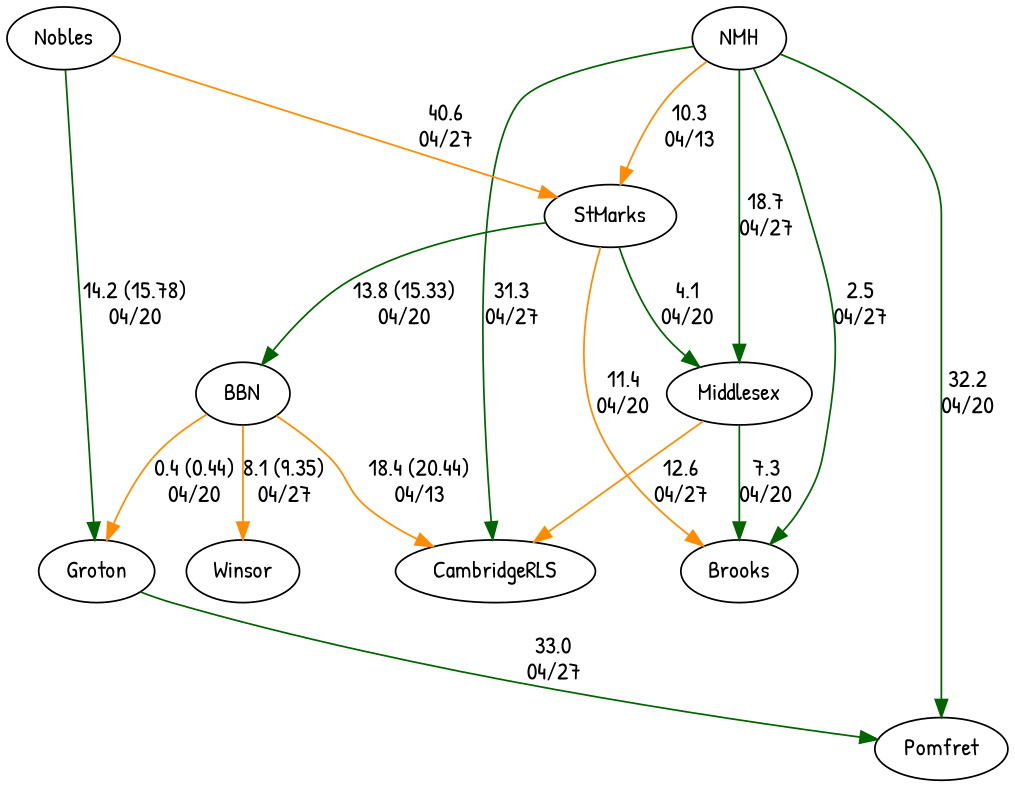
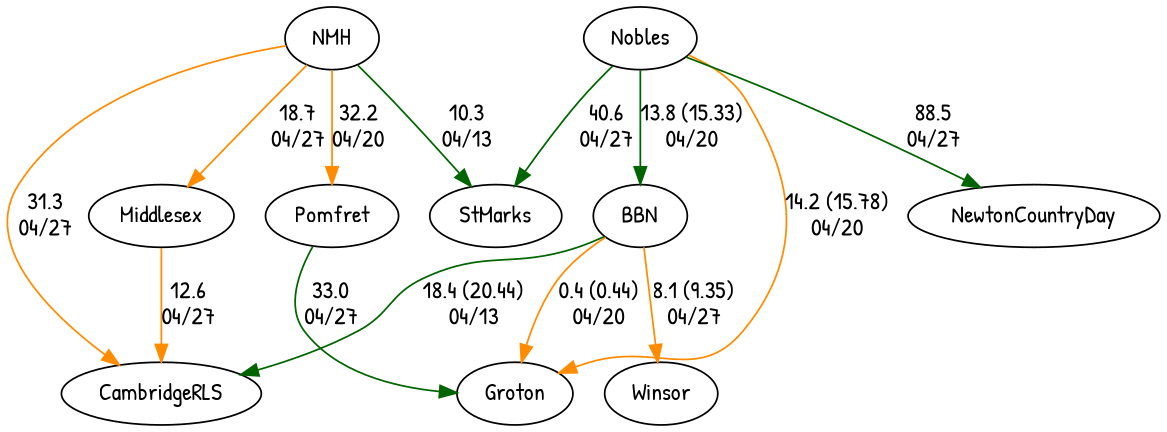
(659, 109) -> (409, 118)
(326, 124) -> (567, 116)
(739, 207) -> (253, 119)
none -> (1034, 216)
(488, 217) -> (51, 146)
(396, 259) -> (640, 118)
(80, 296) -> (778, 268)
(645, 306) -> none
(941, 337) -> (332, 118)
(346, 479) -> (421, 280)
(739, 571) -> none
(497, 679) -> (331, 357)
